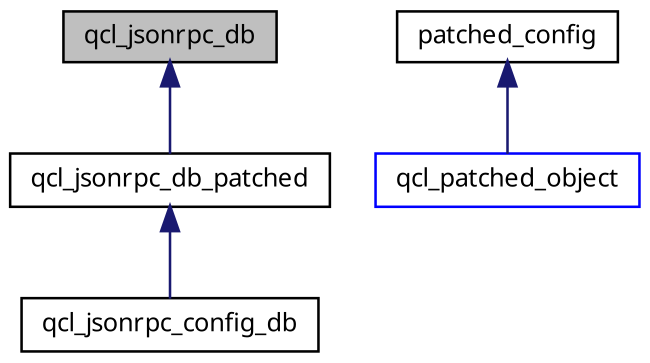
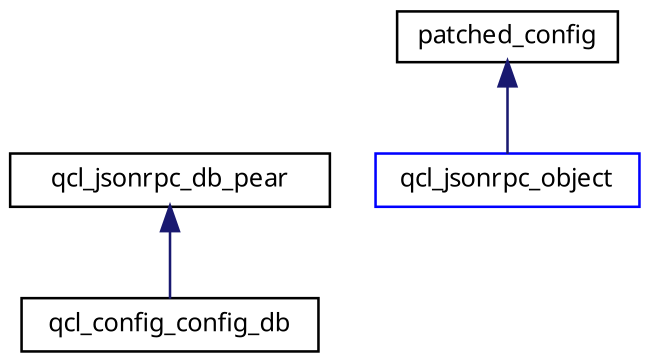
(170, 37) -> none
(170, 180) -> (170, 180)
(507, 180) -> (507, 180)
(170, 325) -> (170, 325)
